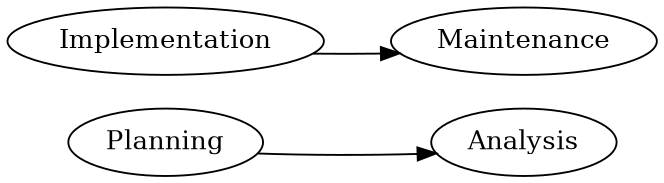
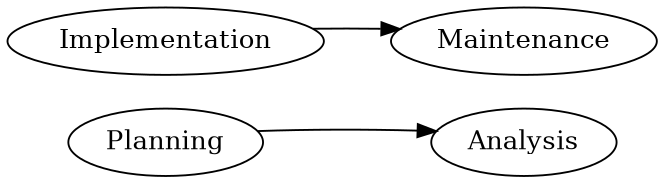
(347, 54) -> (347, 29)
(338, 155) -> (338, 130)
